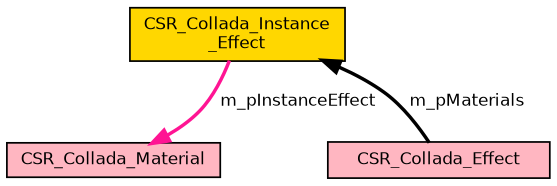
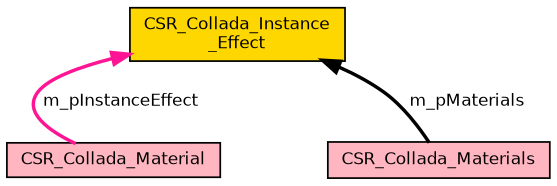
(206, 104) -> (41, 89)
(439, 160) -> (439, 160)
